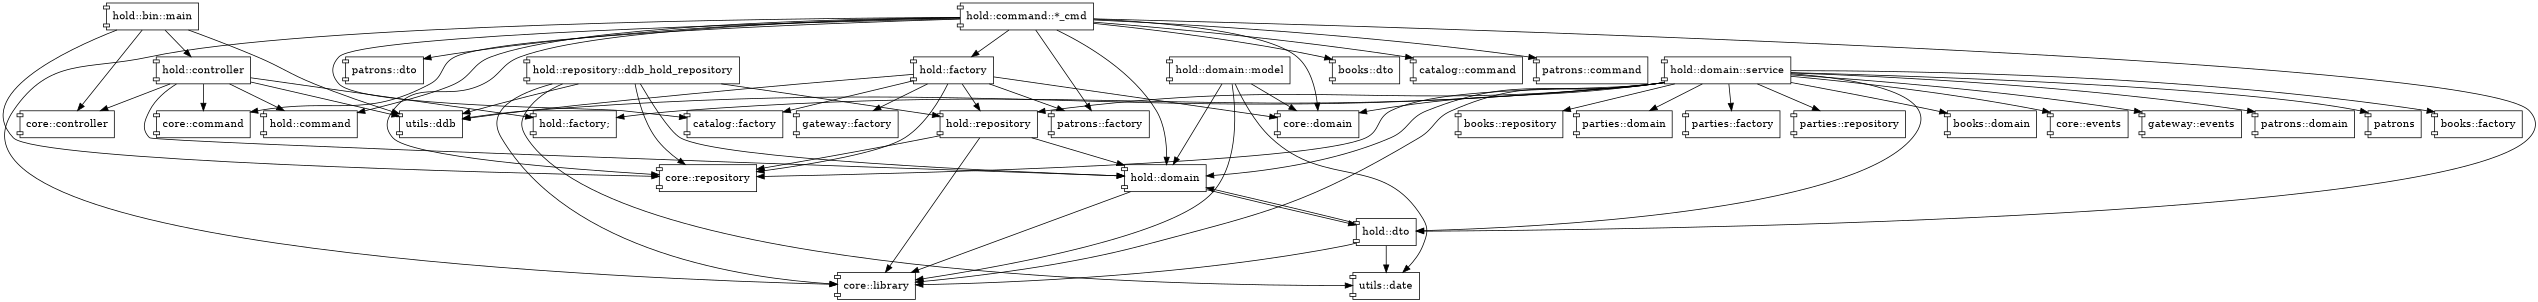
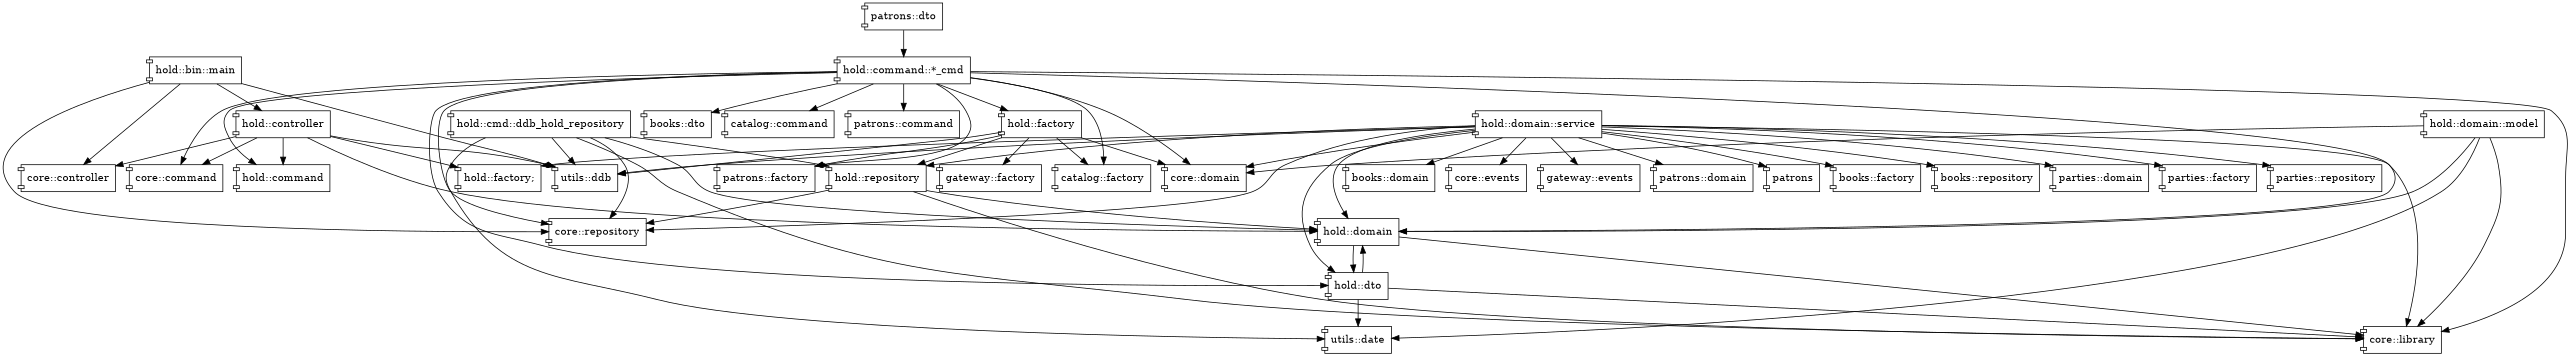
(695, 29) -> (904, 40)
(633, 70) -> (541, 124)
(905, 138) -> none
